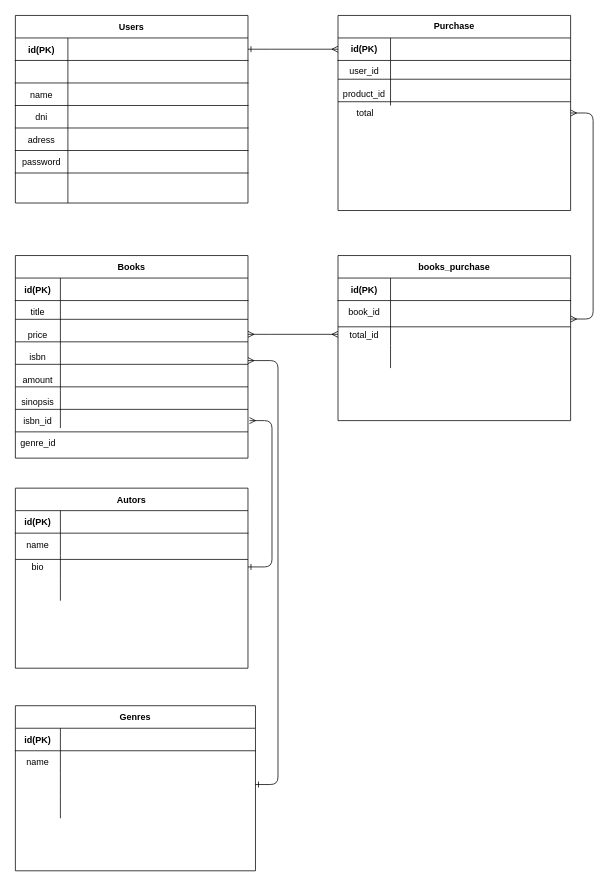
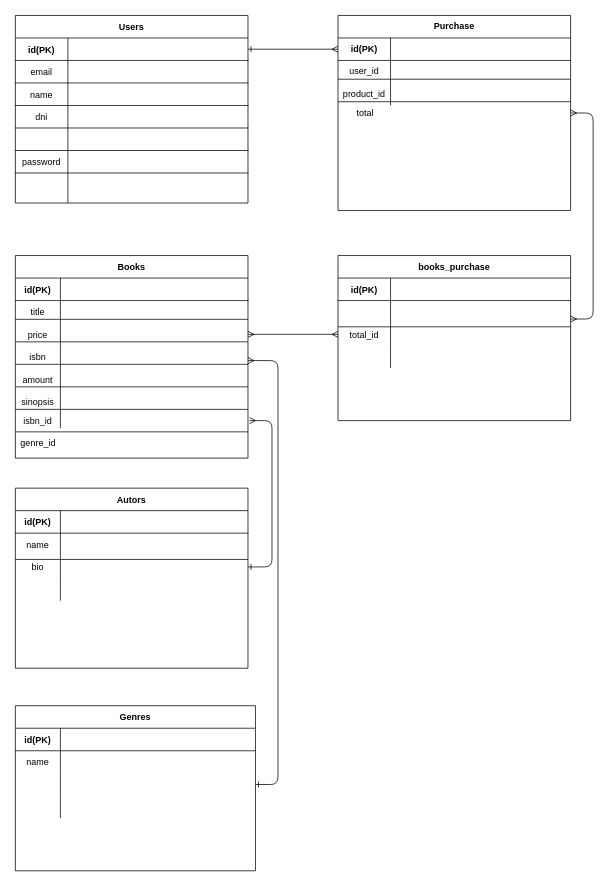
none -> (42, 72)
(42, 139) -> none
(364, 312) -> none
